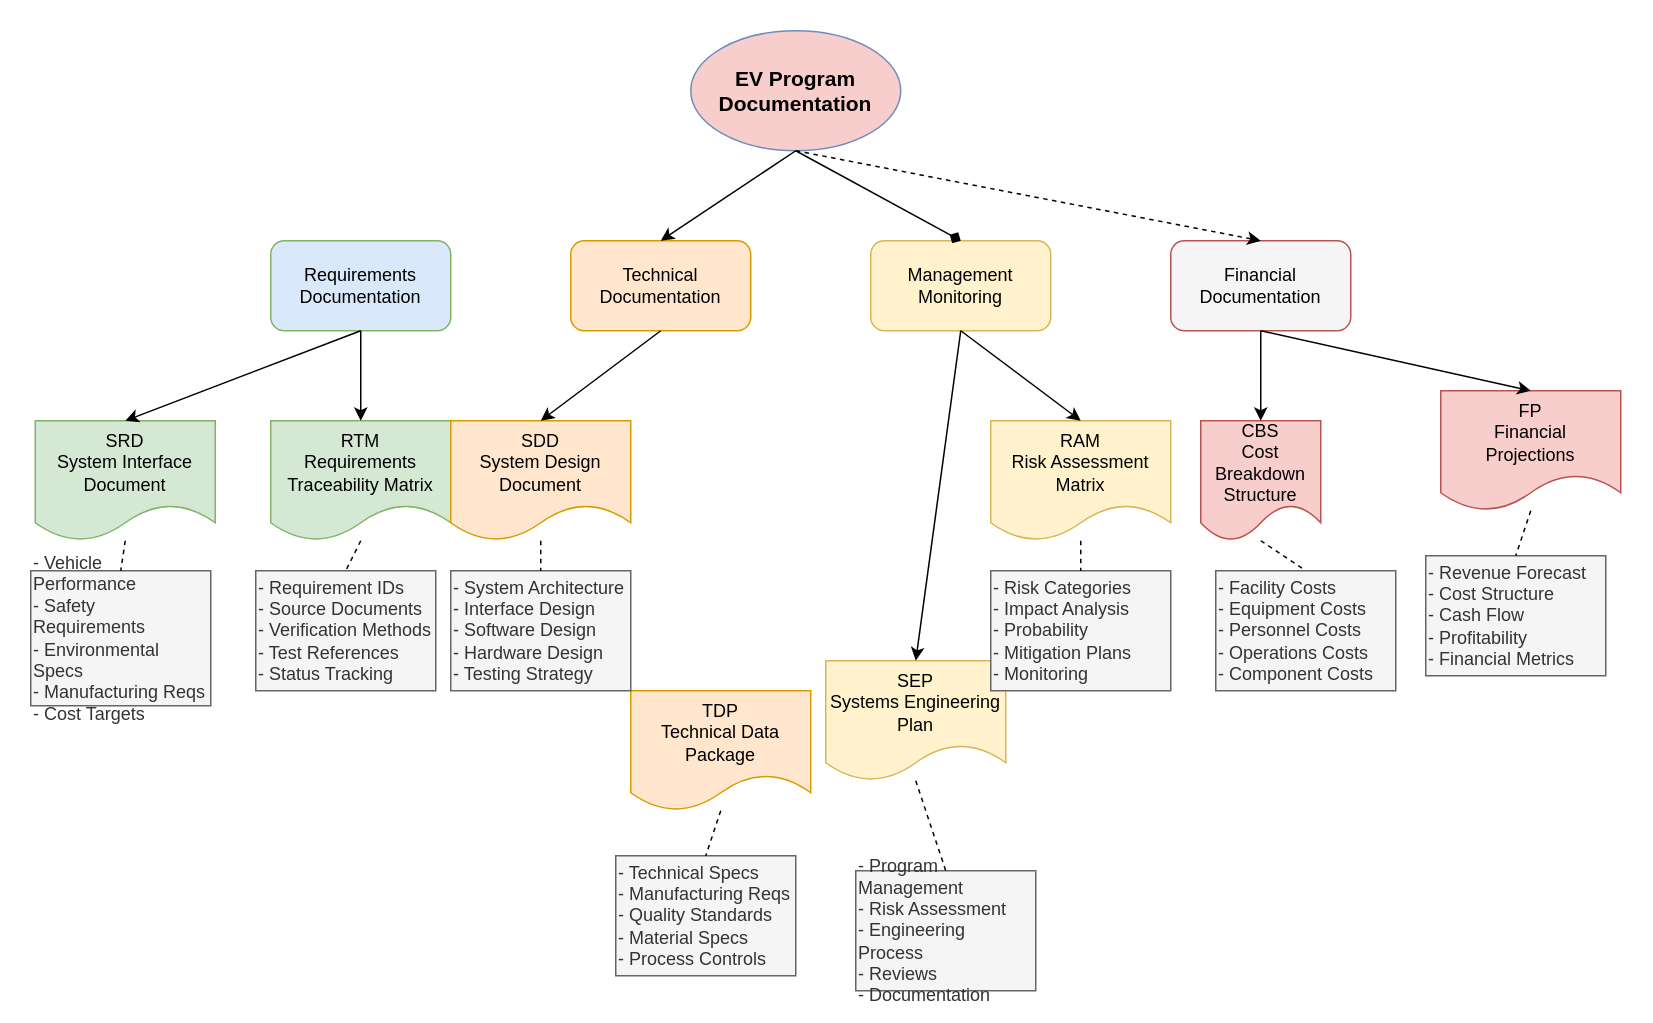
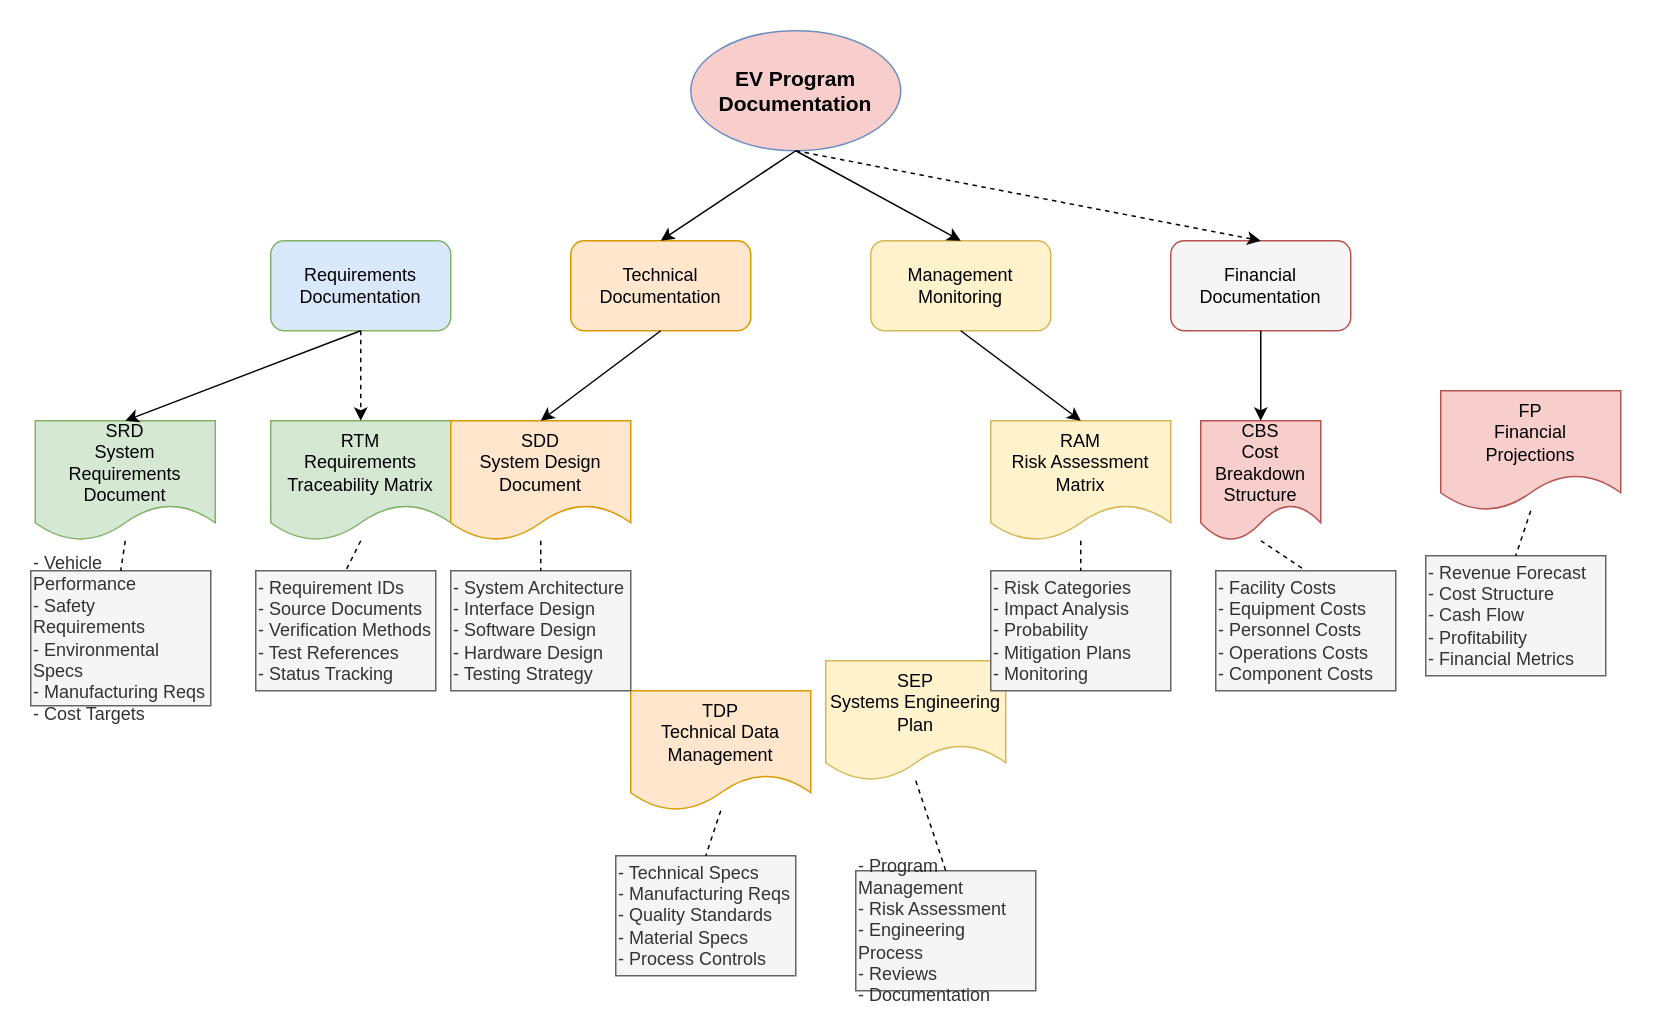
(950, 235) -> (951, 235)
(1392, 360) -> none
(361, 372) -> (361, 372)
(125, 463) -> (125, 463)
(939, 493) -> none
(721, 733) -> (721, 733)
